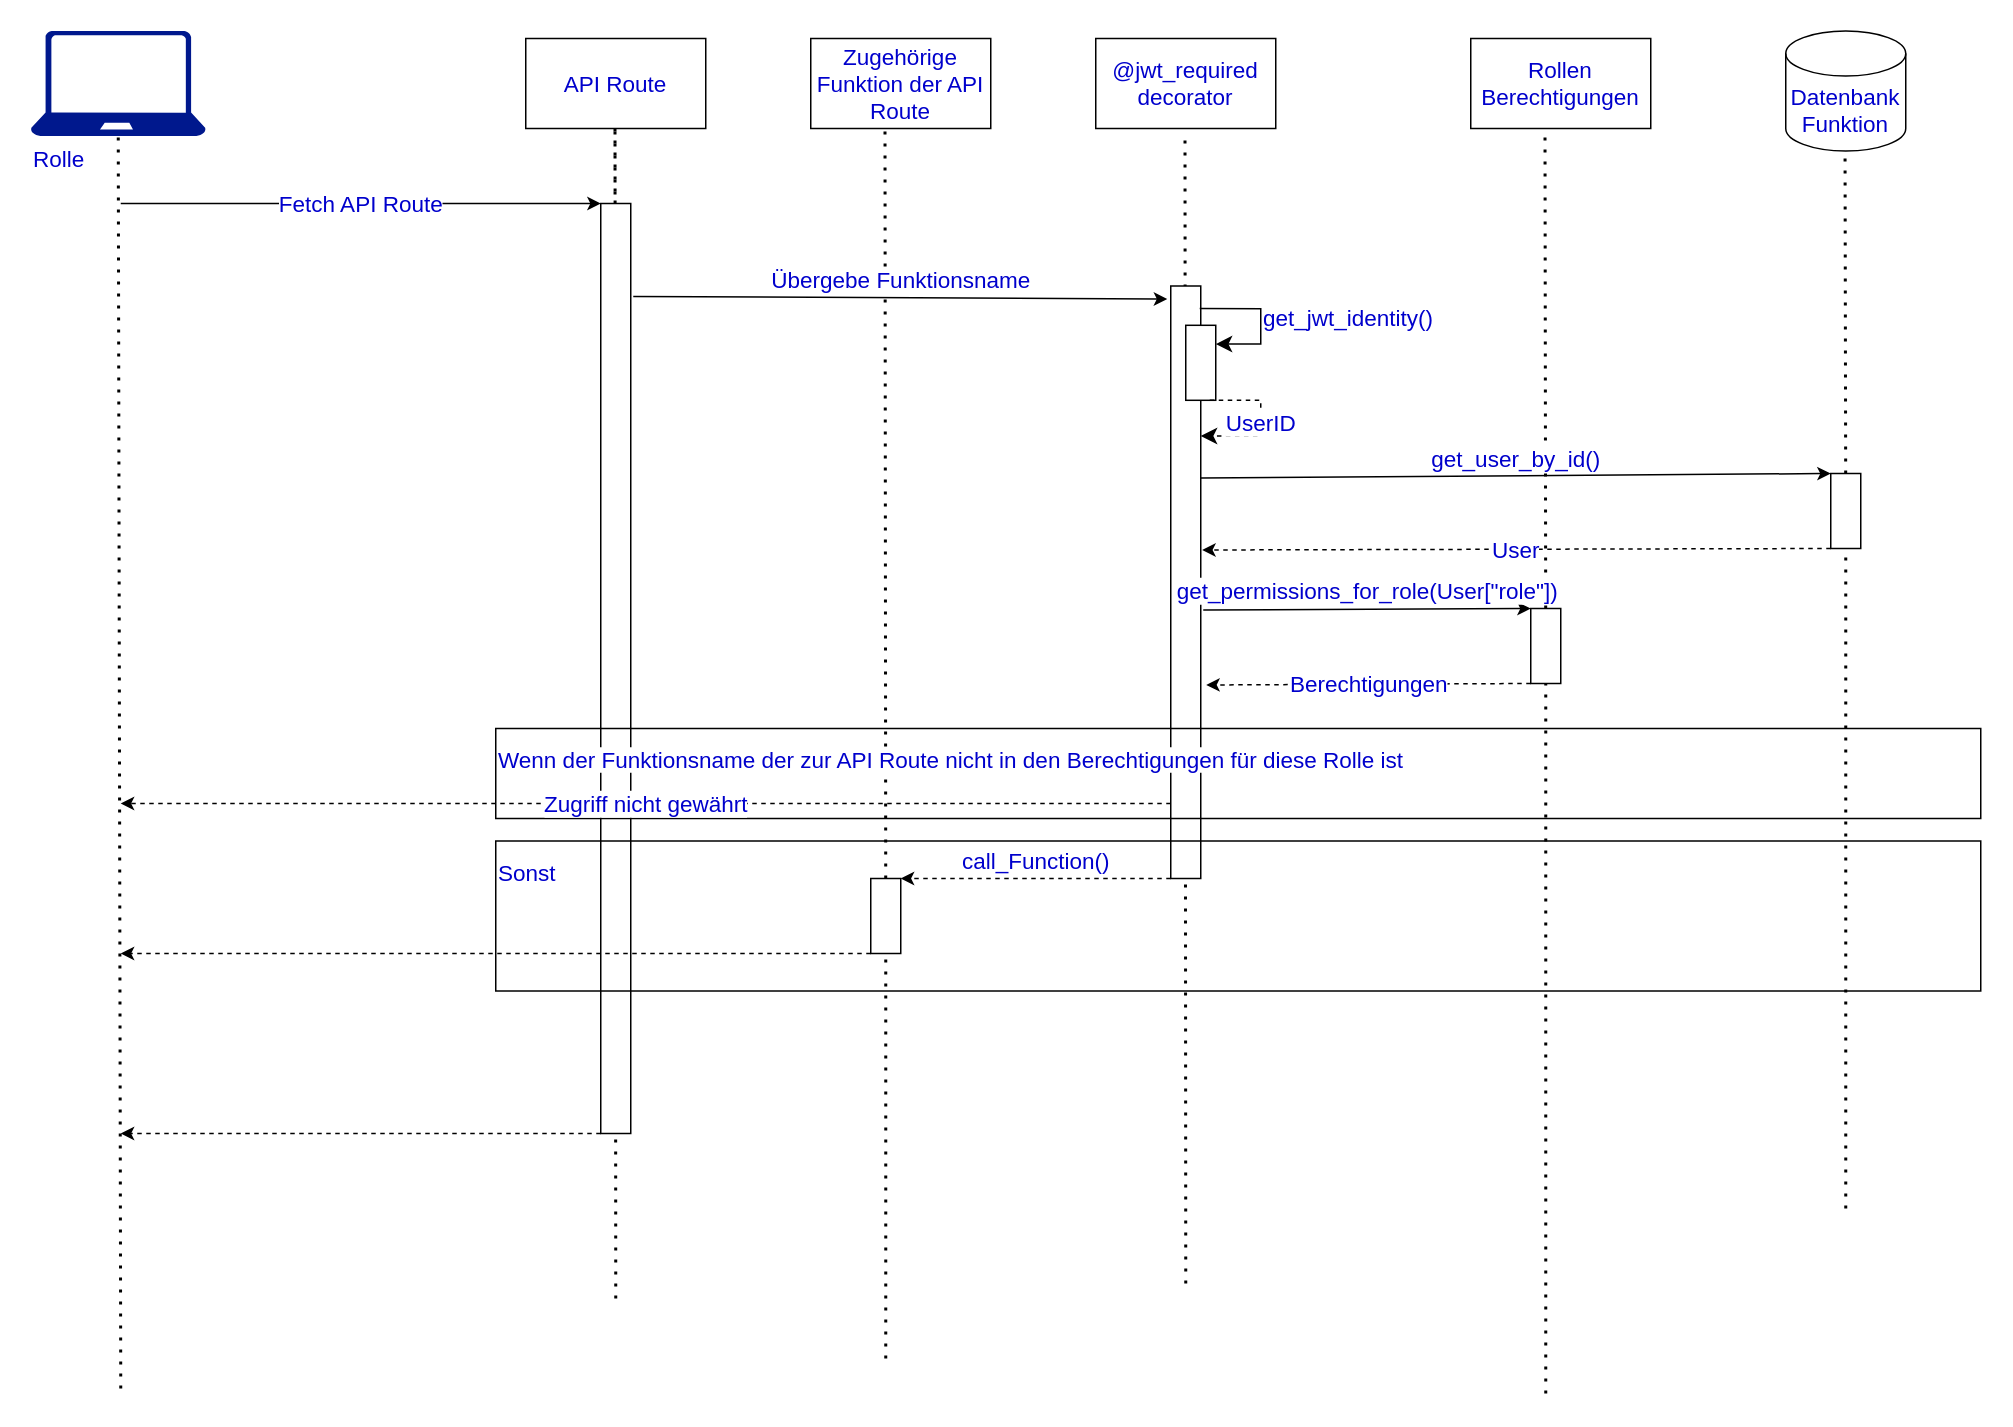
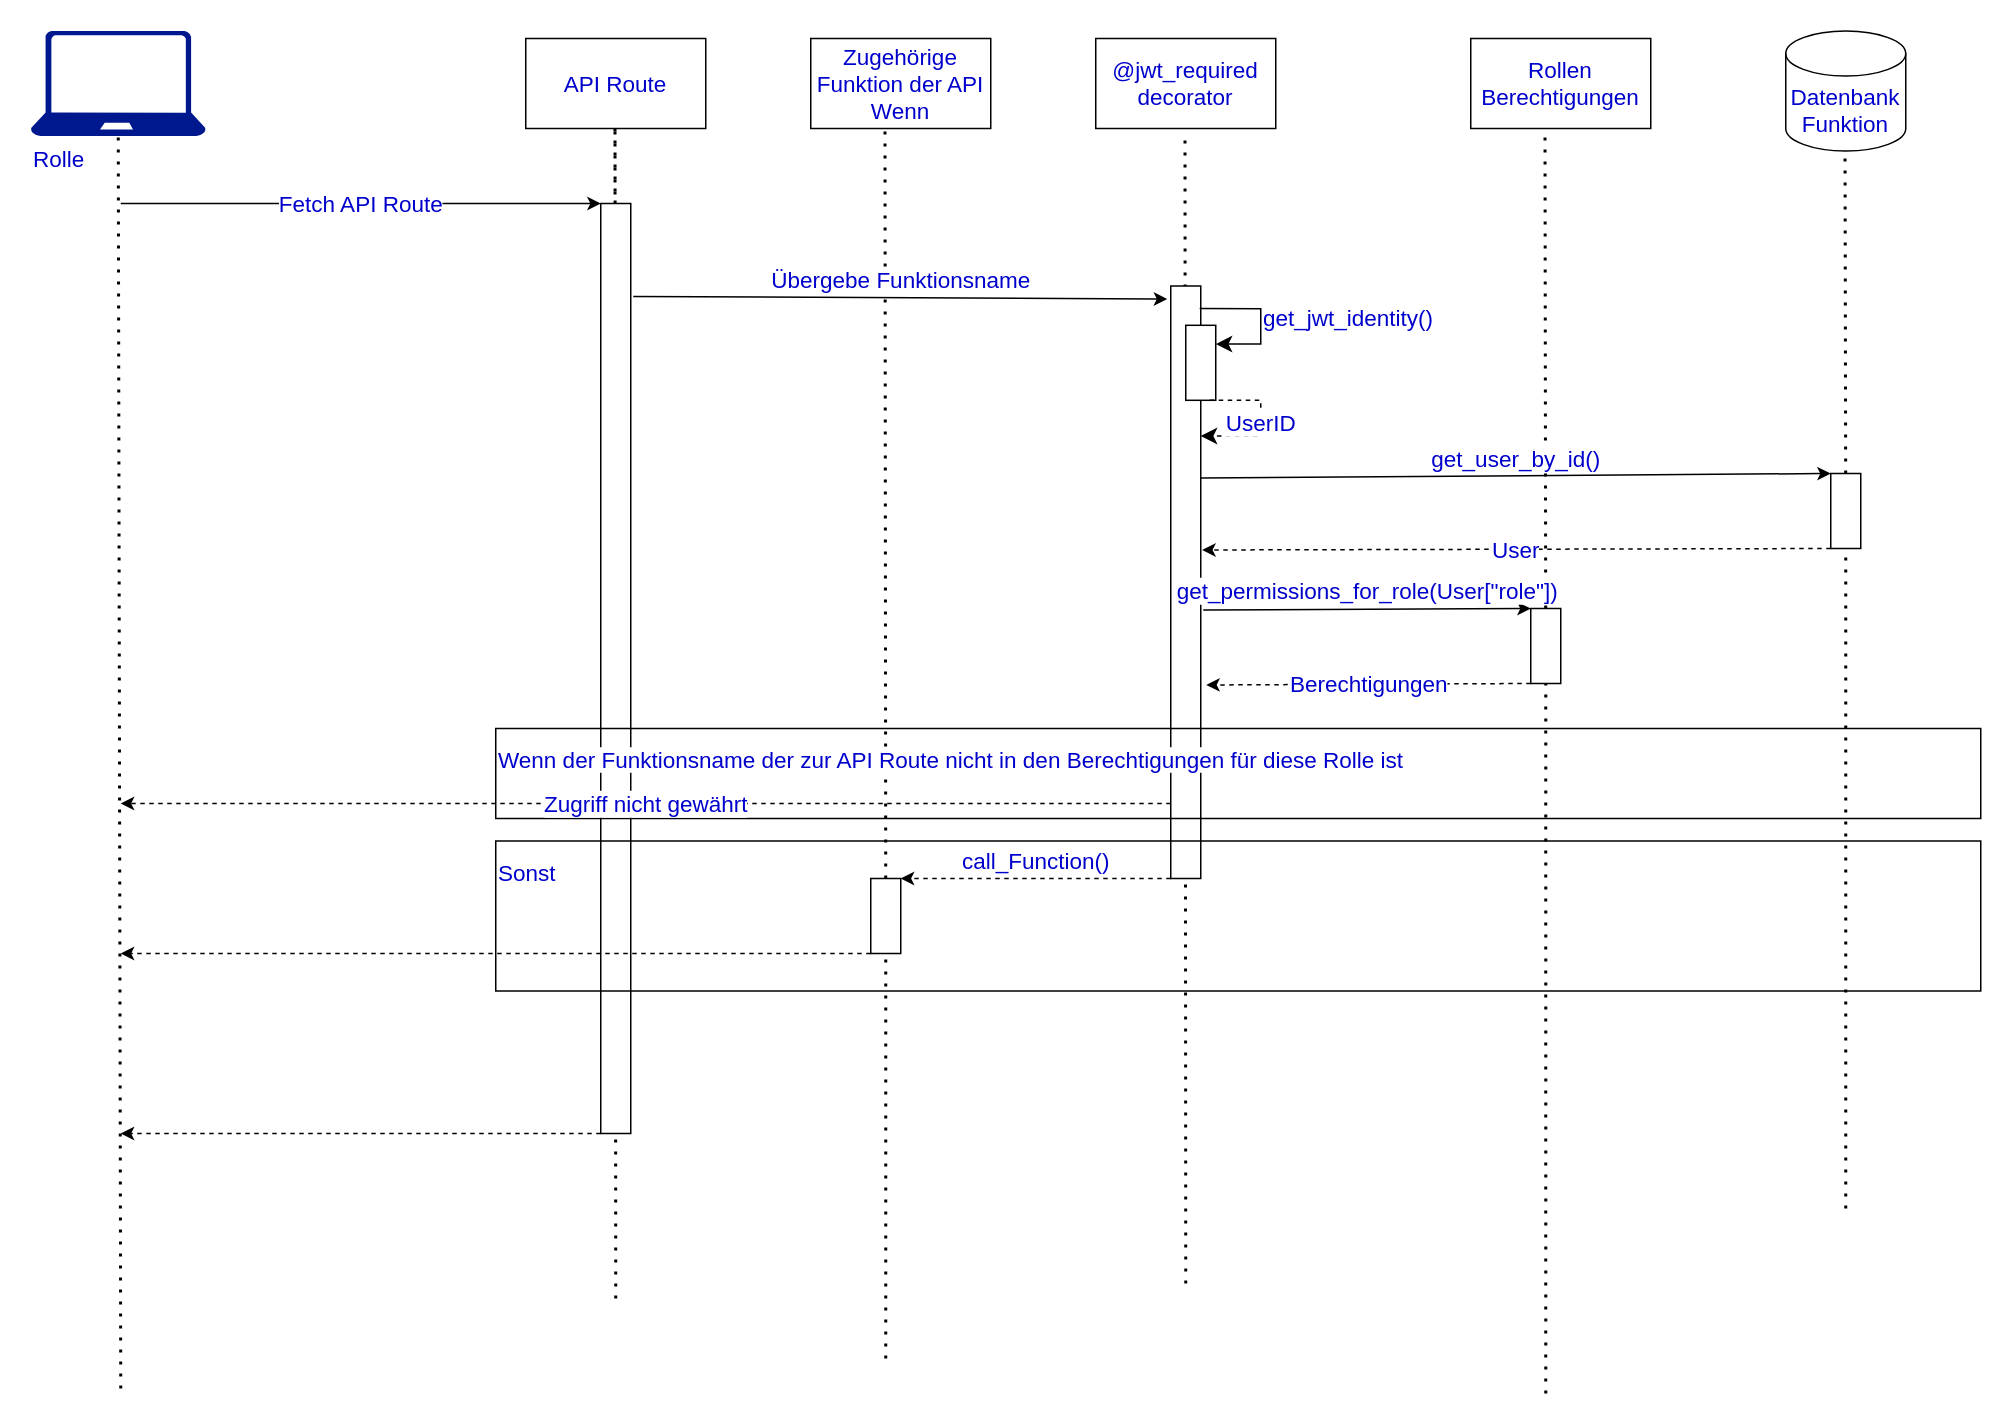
(901, 83) -> (901, 83)
